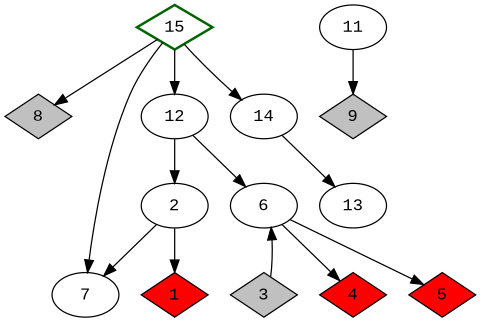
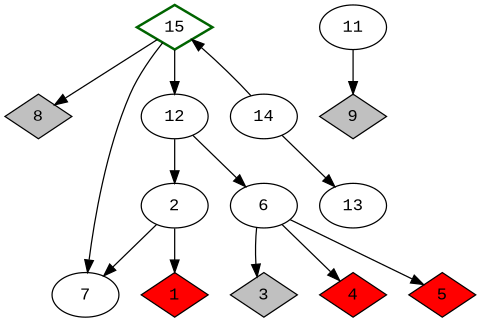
(207, 68) -> (227, 71)
(272, 258) -> (256, 246)
